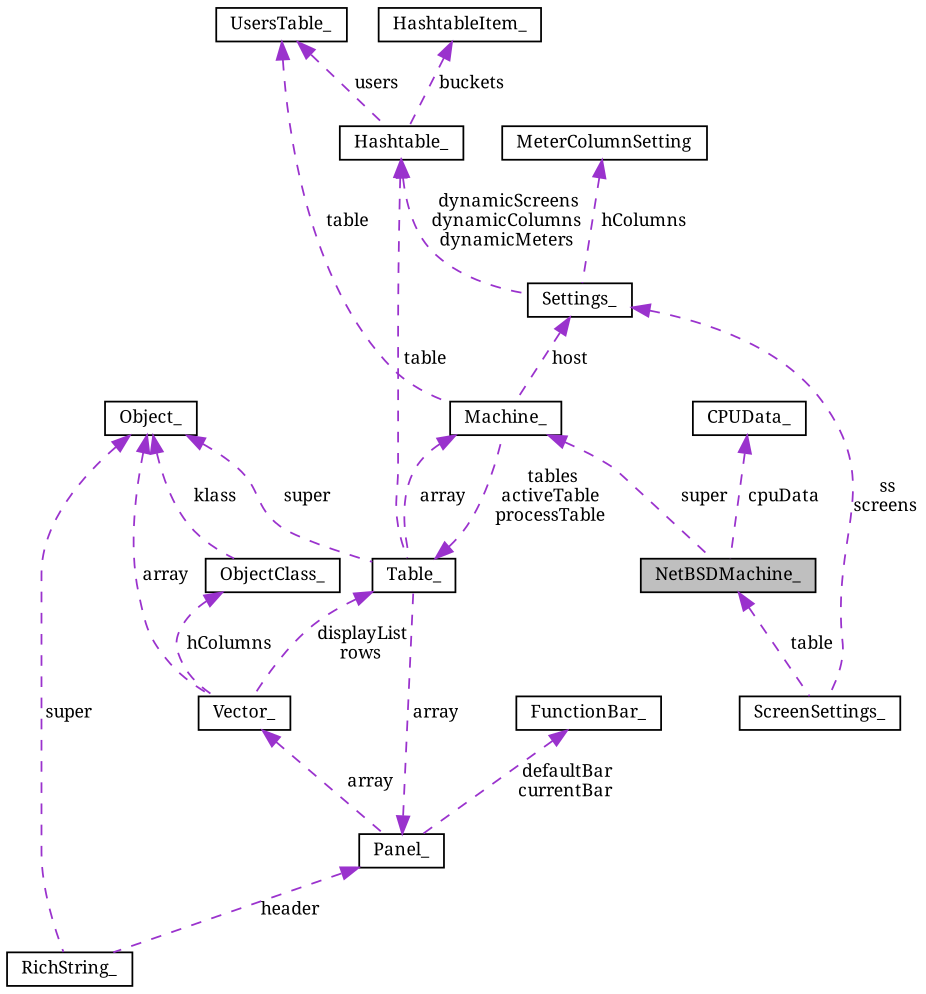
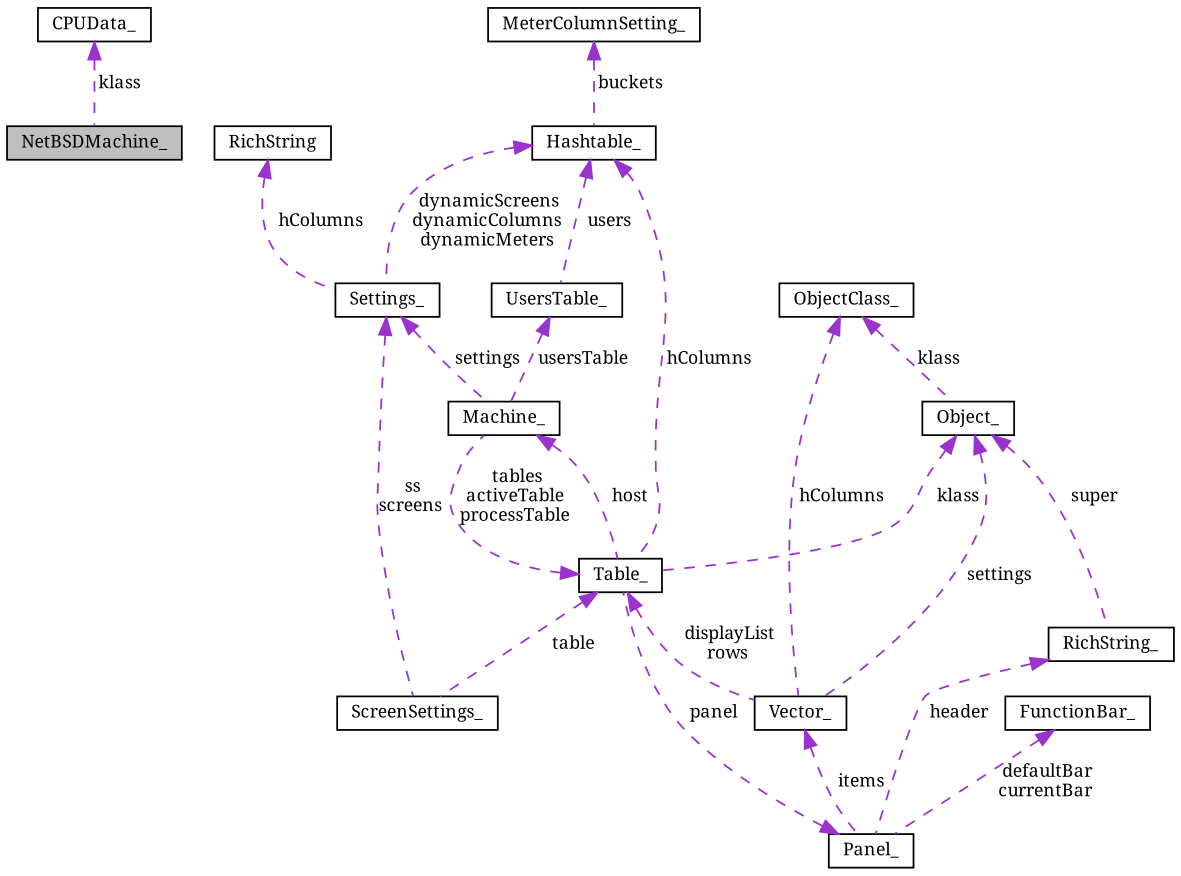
(460, 25) -> (594, 25)
(348, 90) -> (573, 230)
(605, 143) -> (273, 143)
(346, 222) -> (582, 359)
(424, 359) -> (708, 359)
(568, 359) -> (486, 359)
(643, 494) -> none
(305, 497) -> (957, 497)
(441, 497) -> (628, 497)
(782, 497) -> (118, 84)
(182, 516) -> (914, 365)
(164, 575) -> (998, 575)
(779, 652) -> (511, 649)
(434, 713) -> (712, 713)
(369, 782) -> (860, 782)
(227, 913) -> (917, 712)
